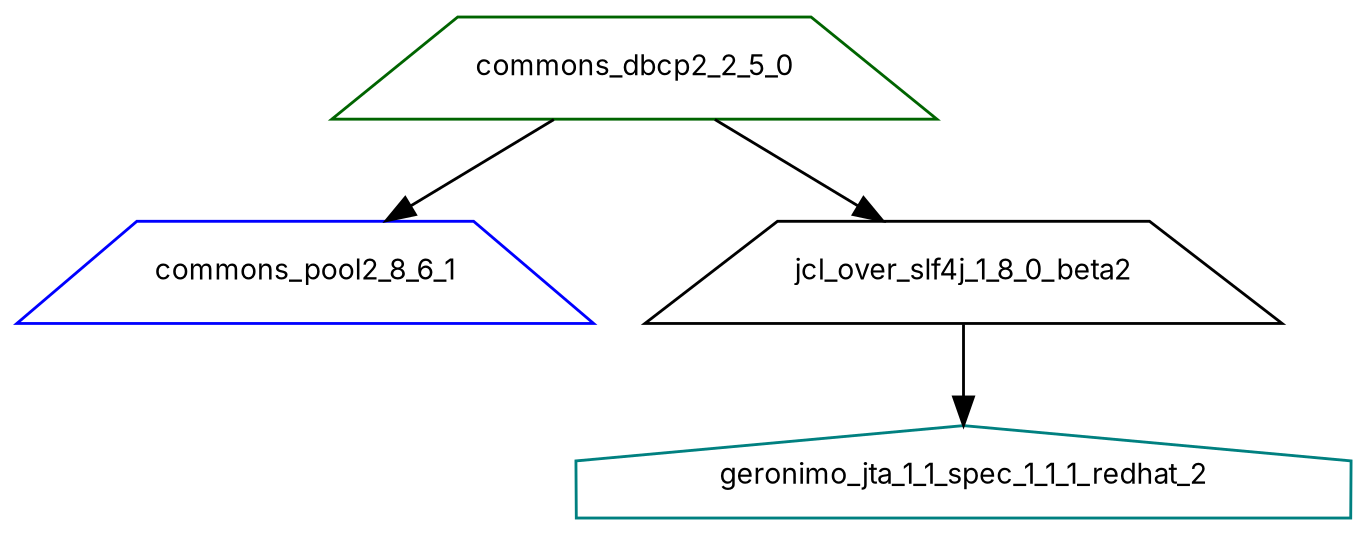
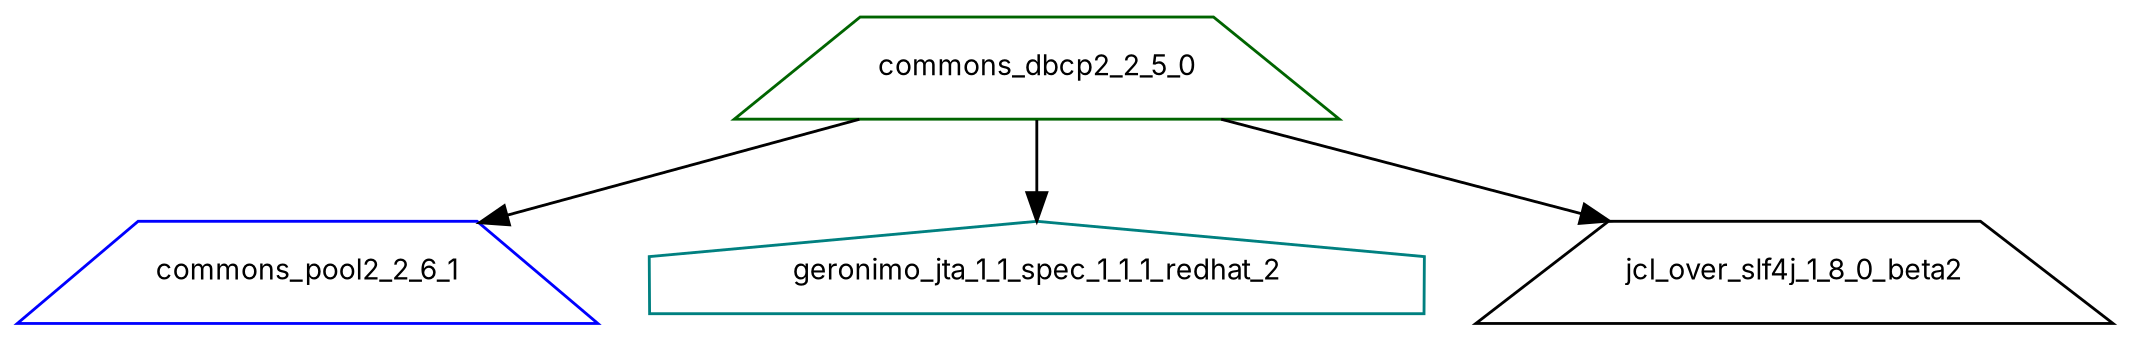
(305, 272) -> (308, 272)
(964, 361) -> (1037, 156)
